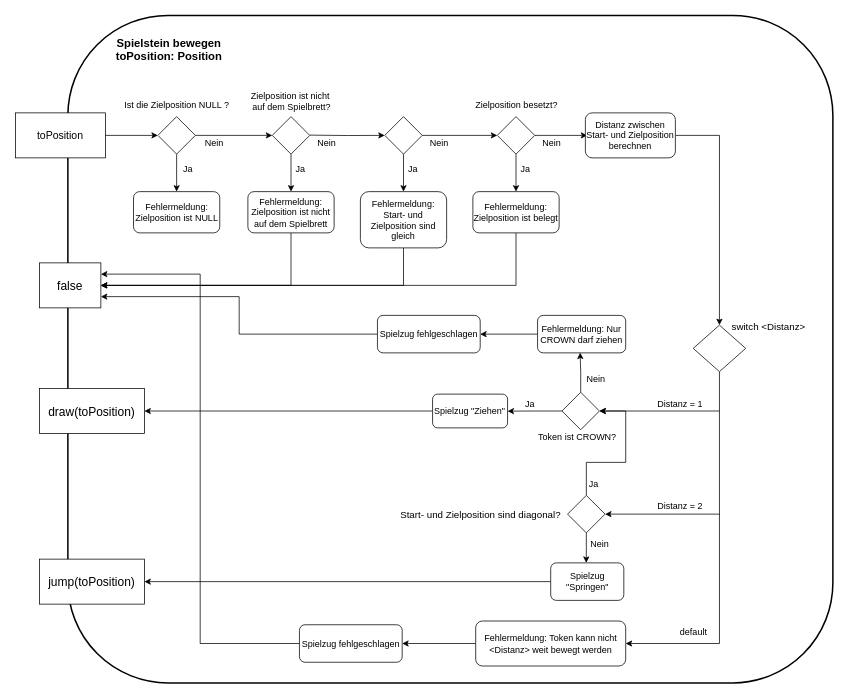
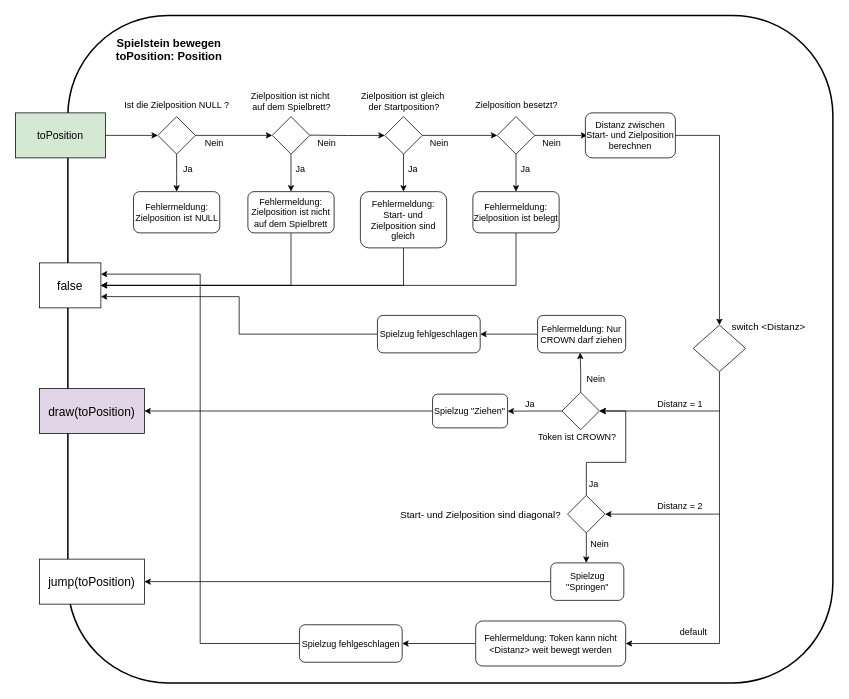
none -> (404, 102)
(60, 135) -> (60, 135)
(92, 411) -> (92, 411)
